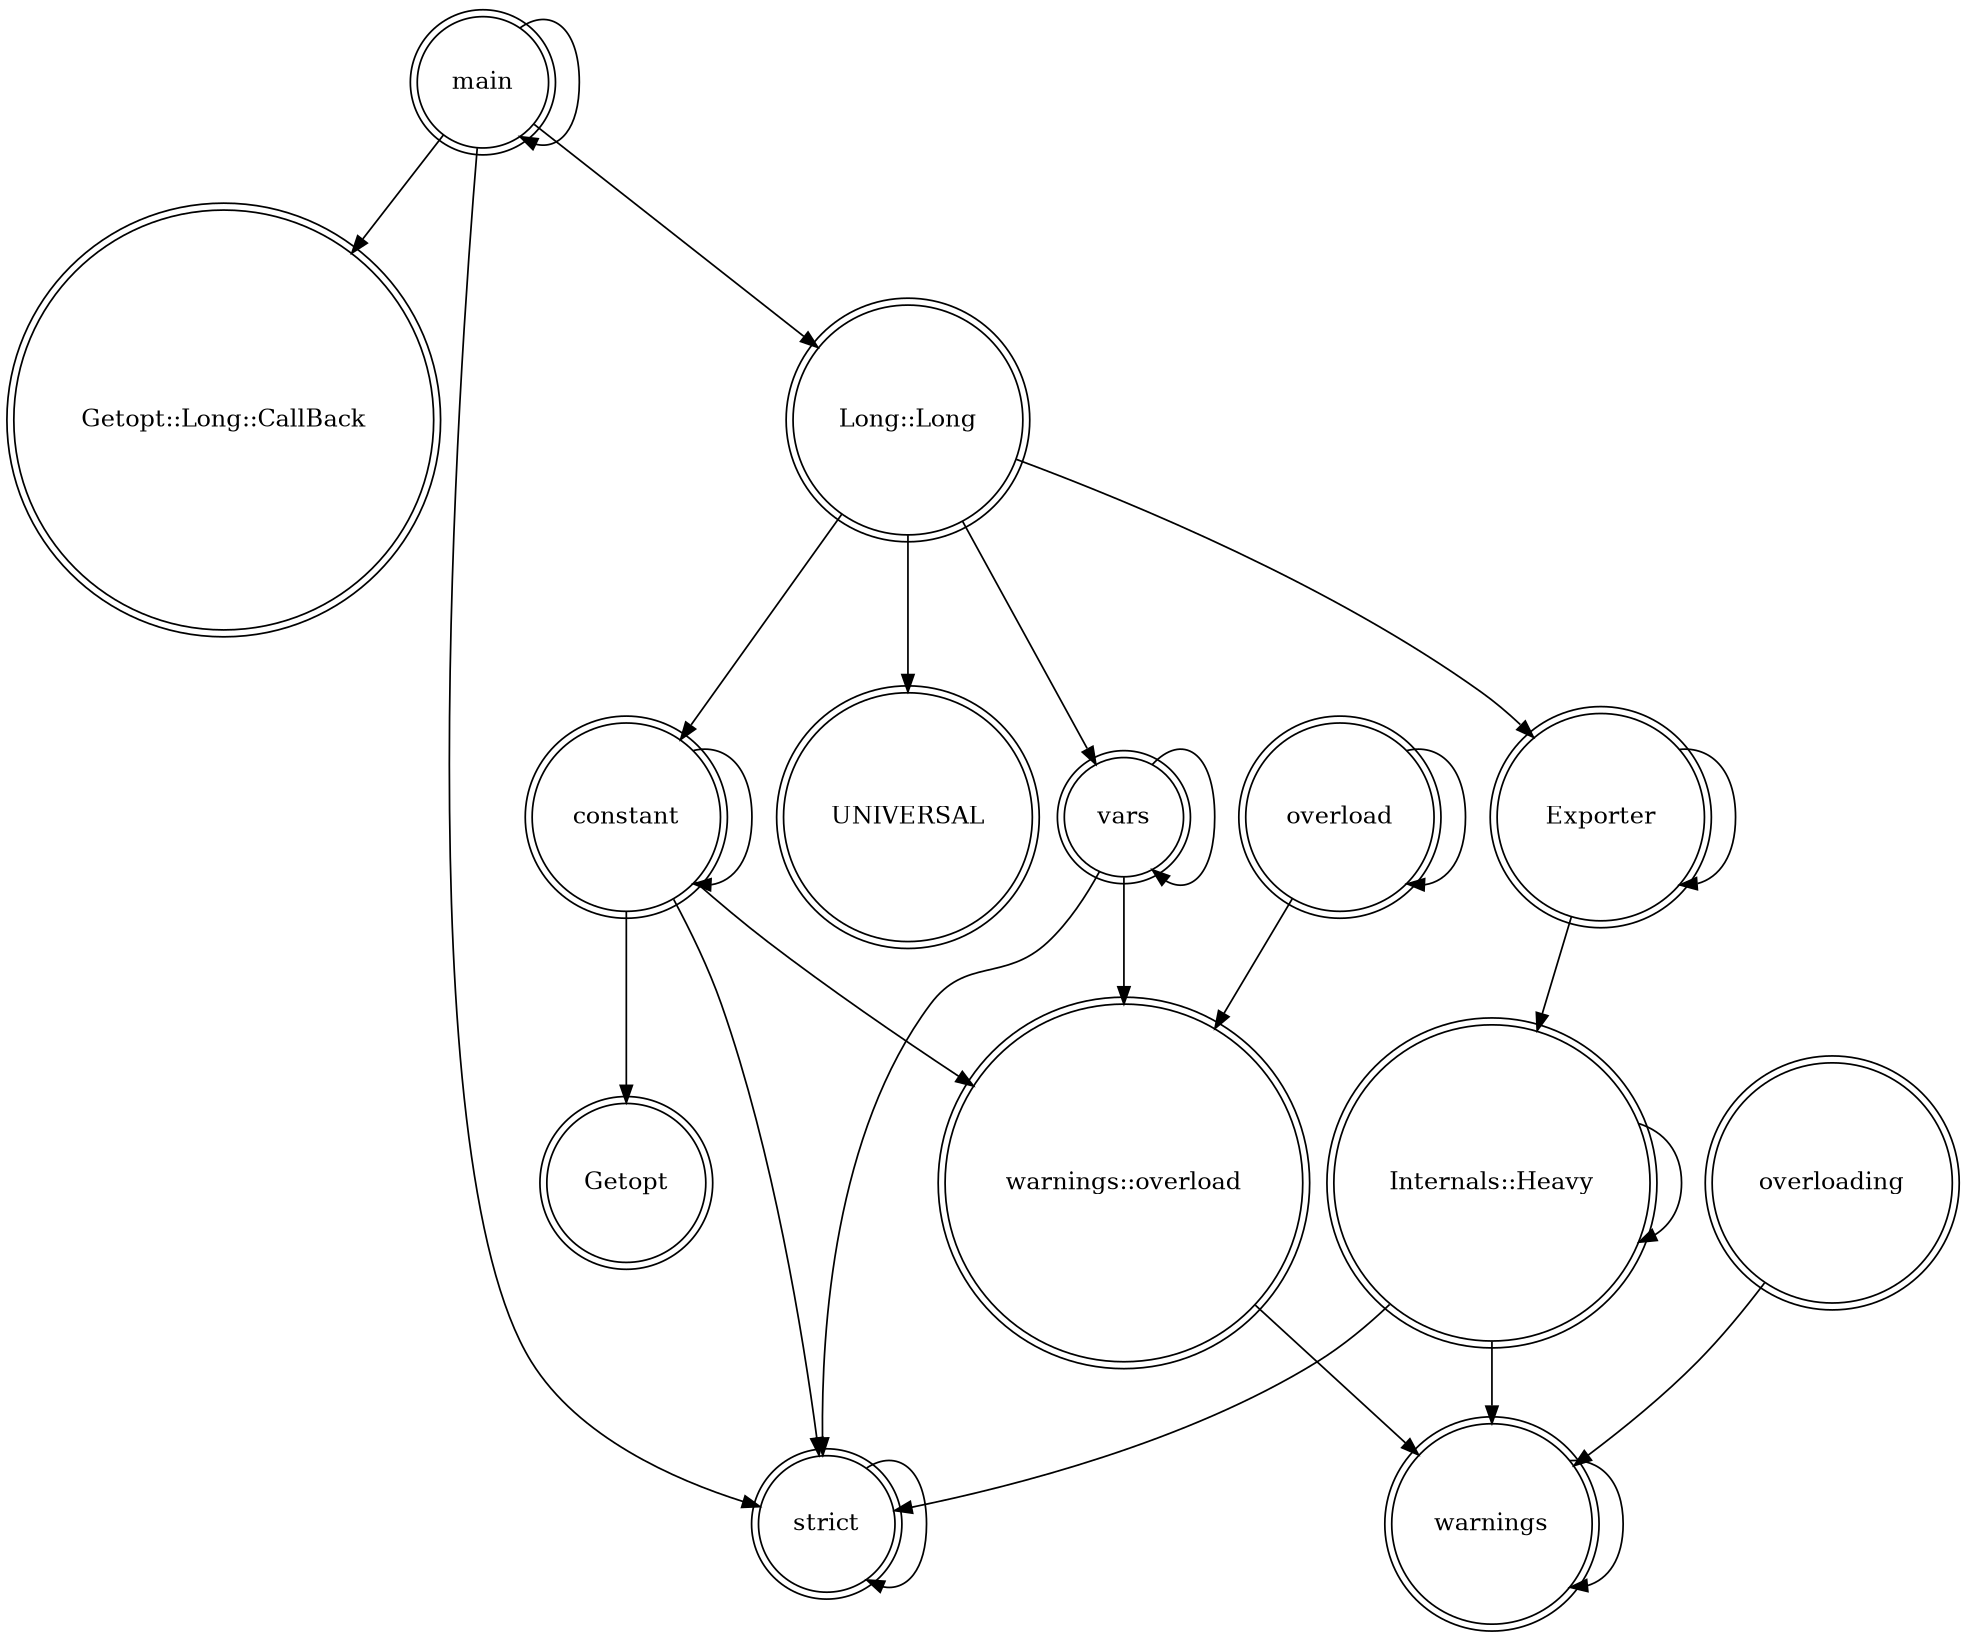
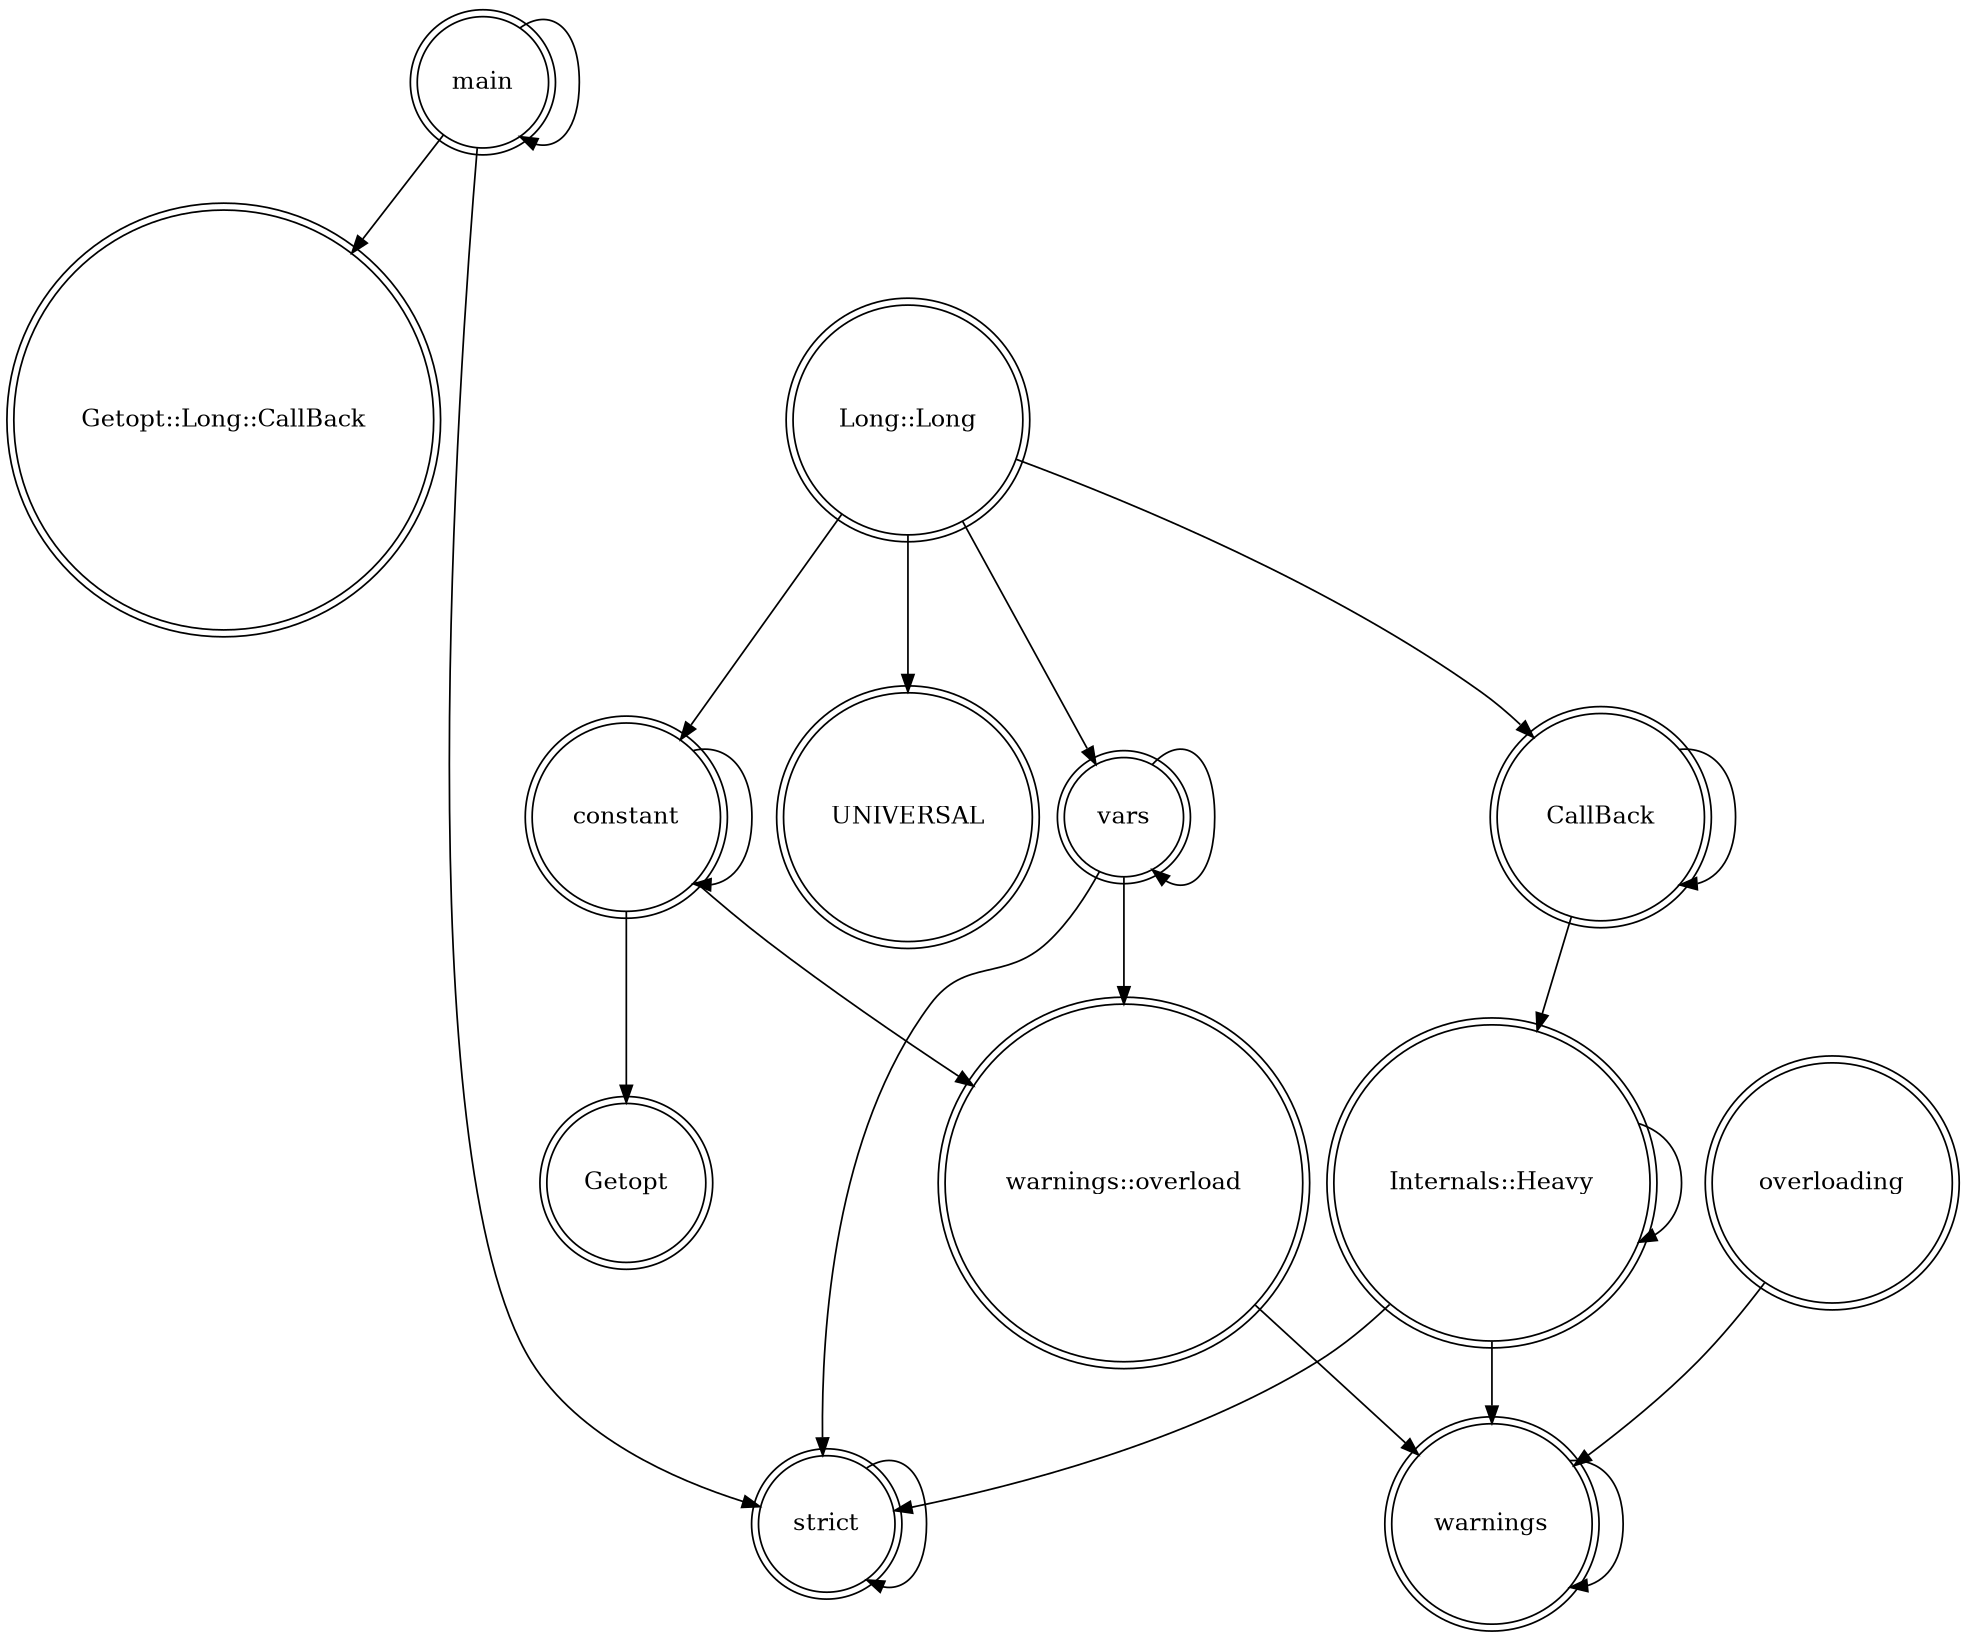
(669, 230) -> none
(1340, 817) -> none
(1601, 817) -> (1601, 817)
(767, 1163) -> none
